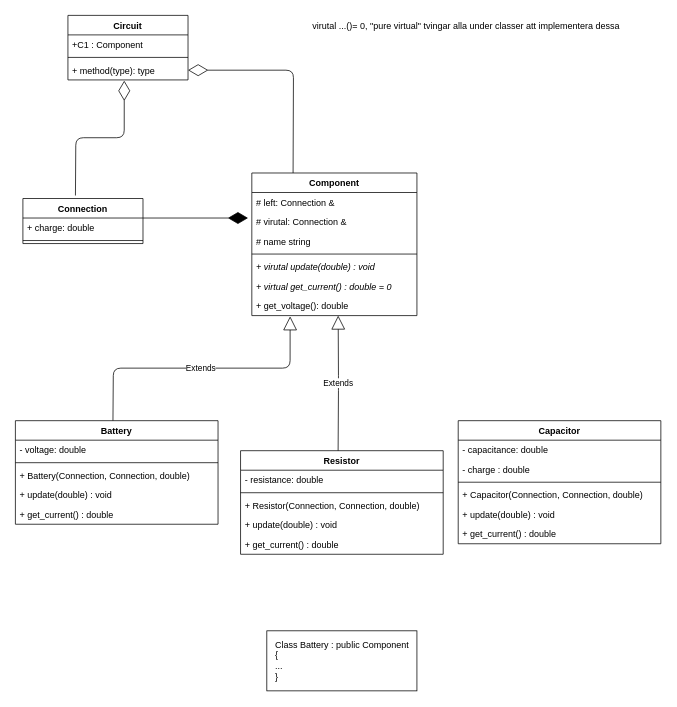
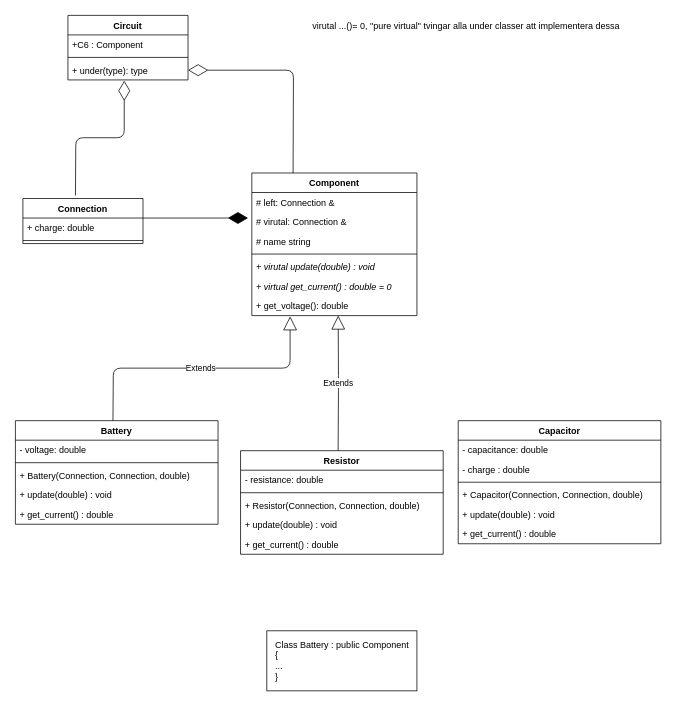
(106, 45) -> (106, 45)
(119, 71) -> (116, 71)
